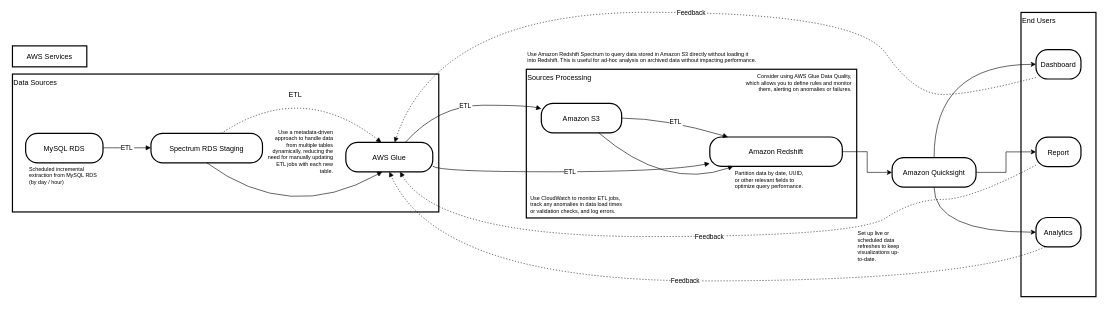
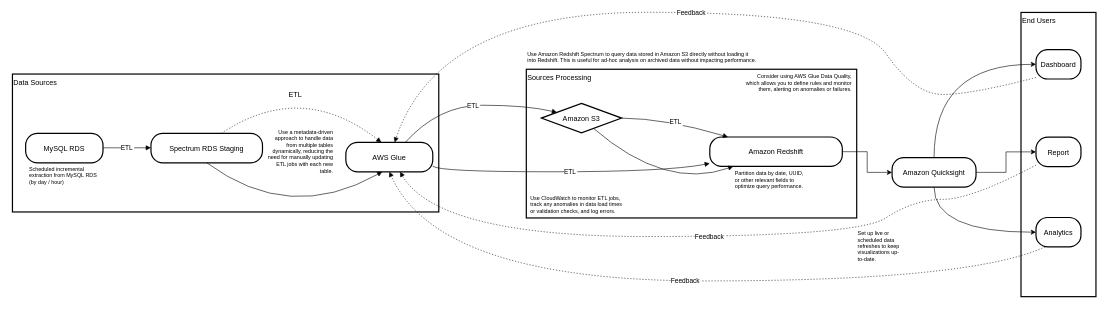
(50, 56) -> none
(582, 118) -> (582, 118)
